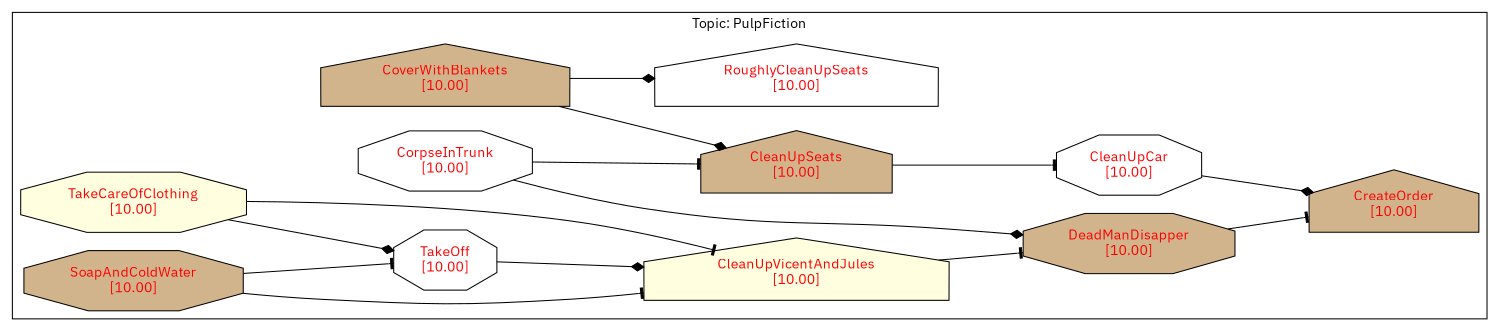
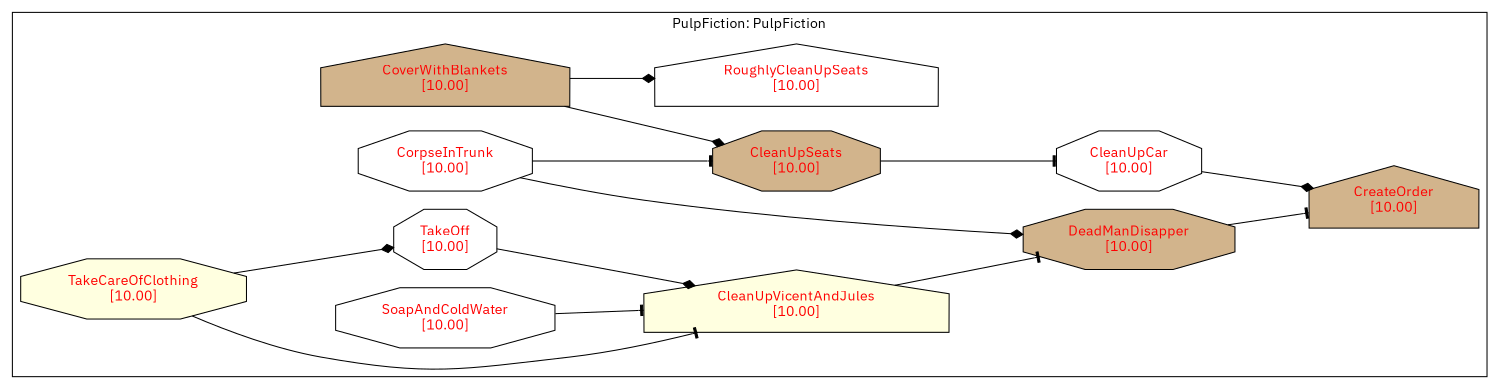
(750, 24) -> (750, 24)
(796, 165) -> (796, 161)
(316, 269) -> none
(134, 281) -> (445, 318)
